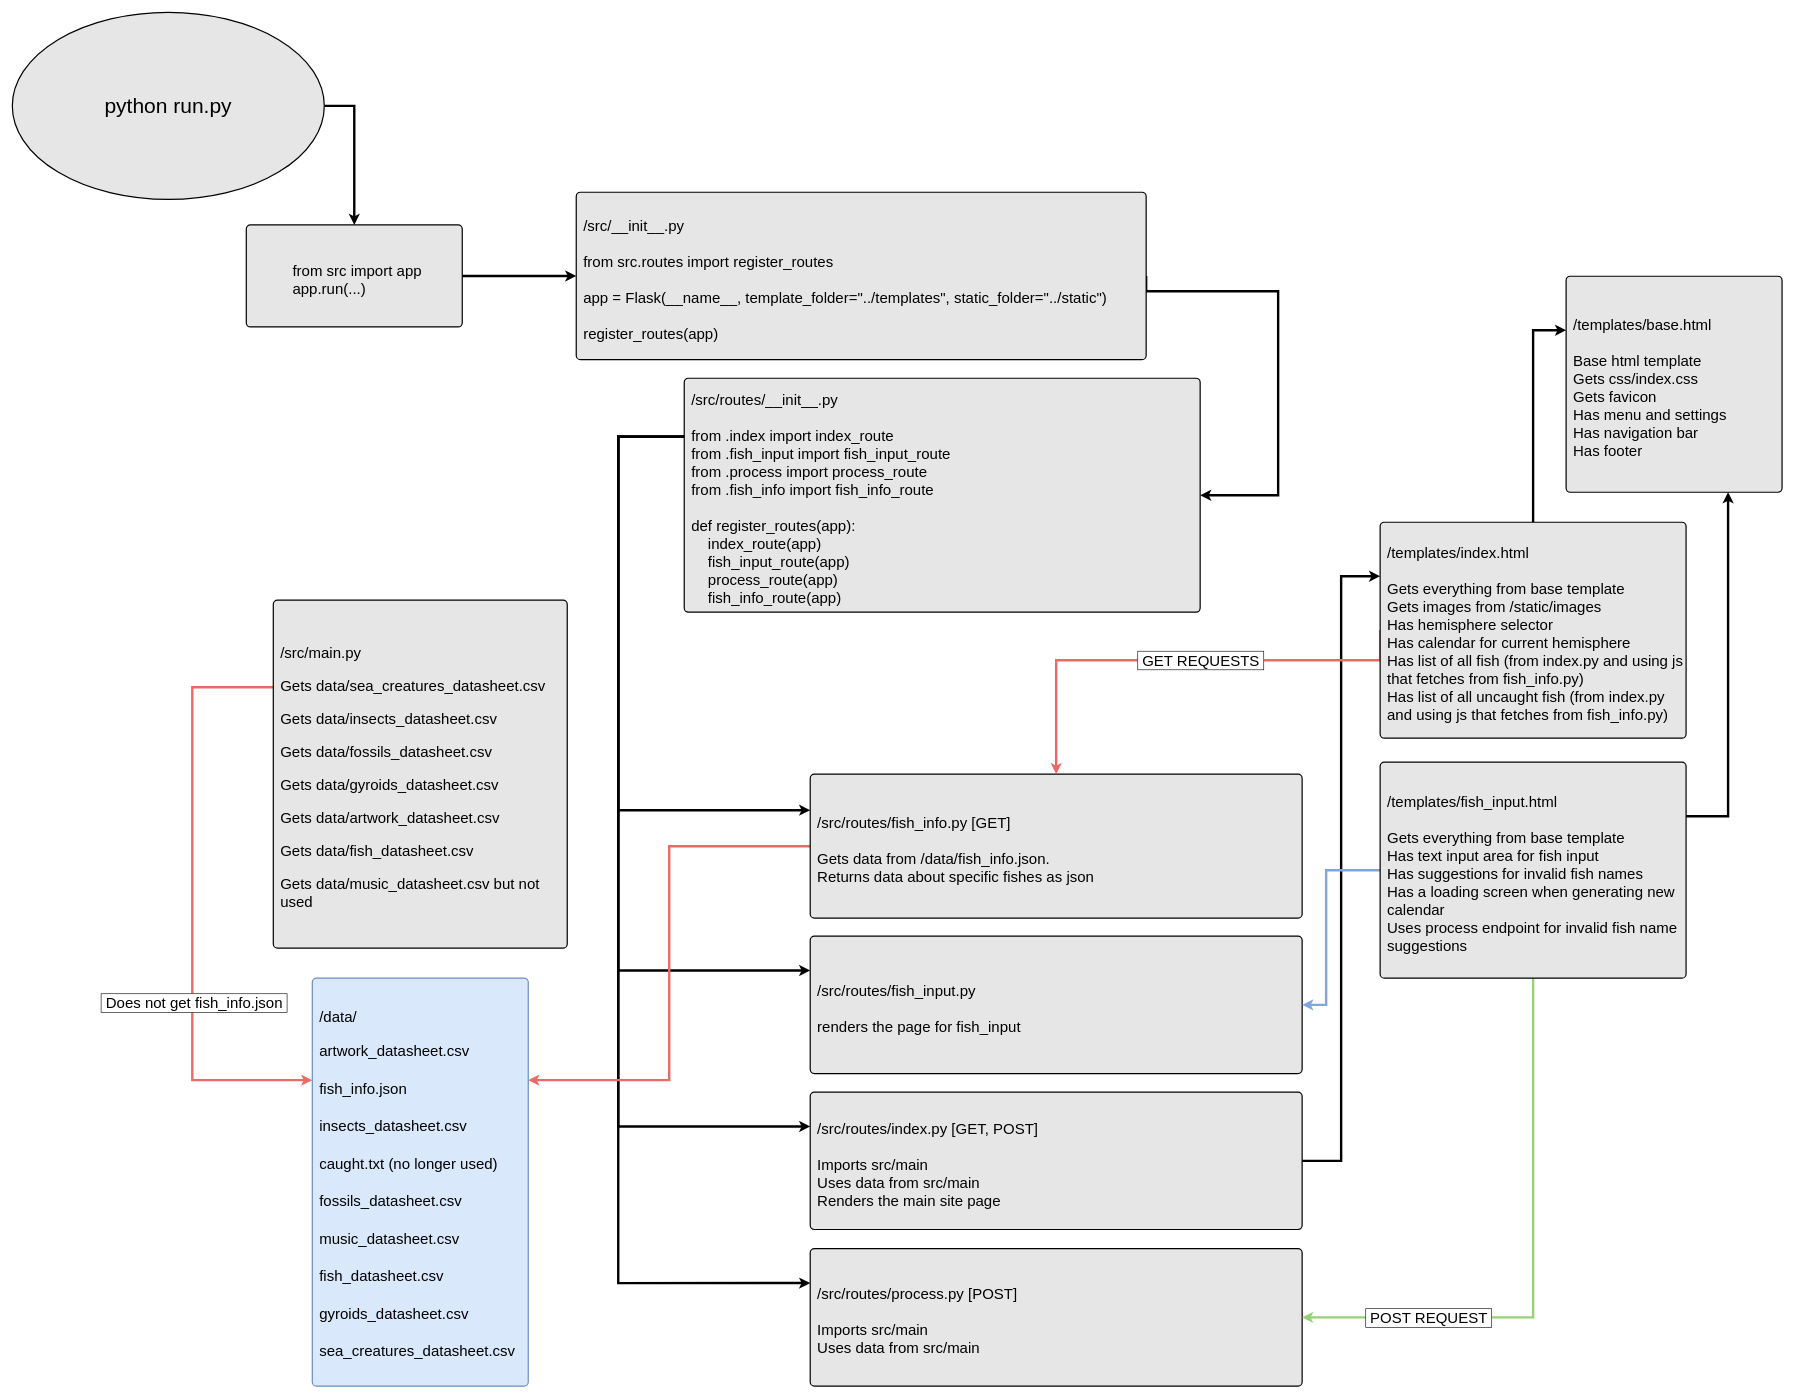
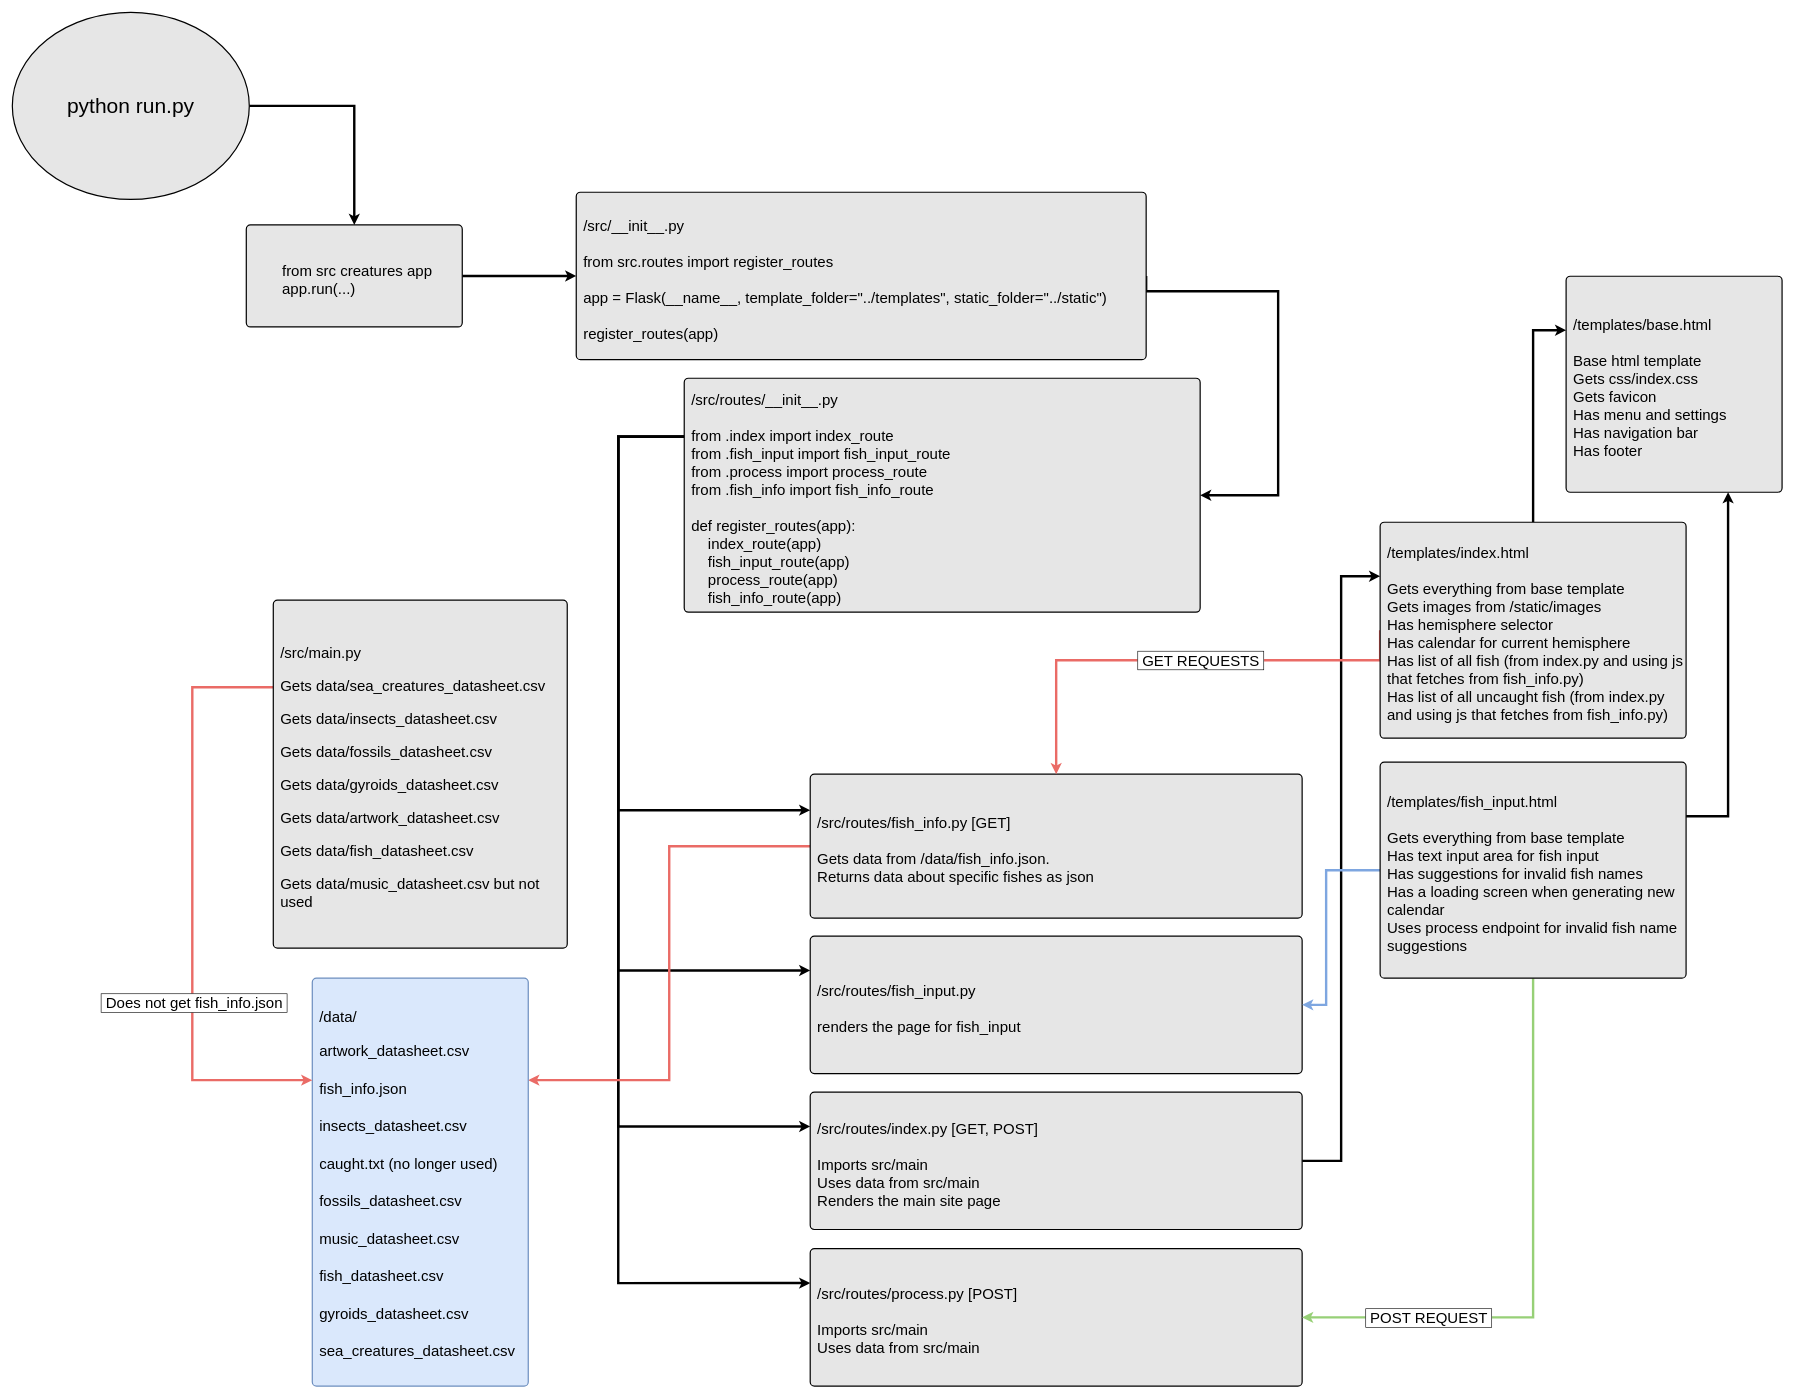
(168, 106) -> (131, 106)
(357, 279) -> (357, 279)
